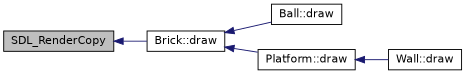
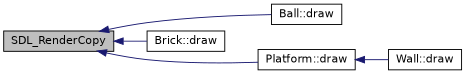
(253, 26) -> (190, 18)
(246, 50) -> (182, 62)
